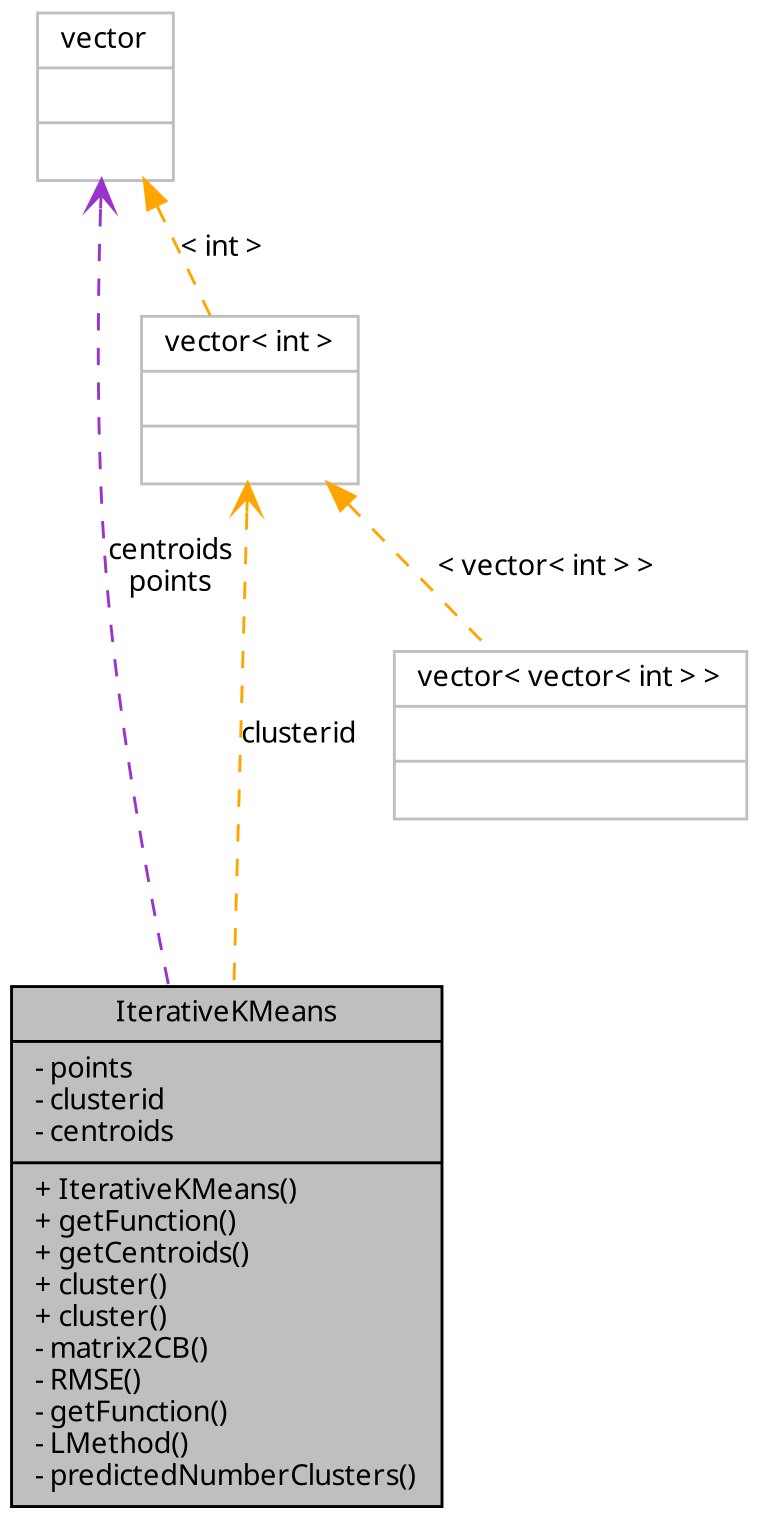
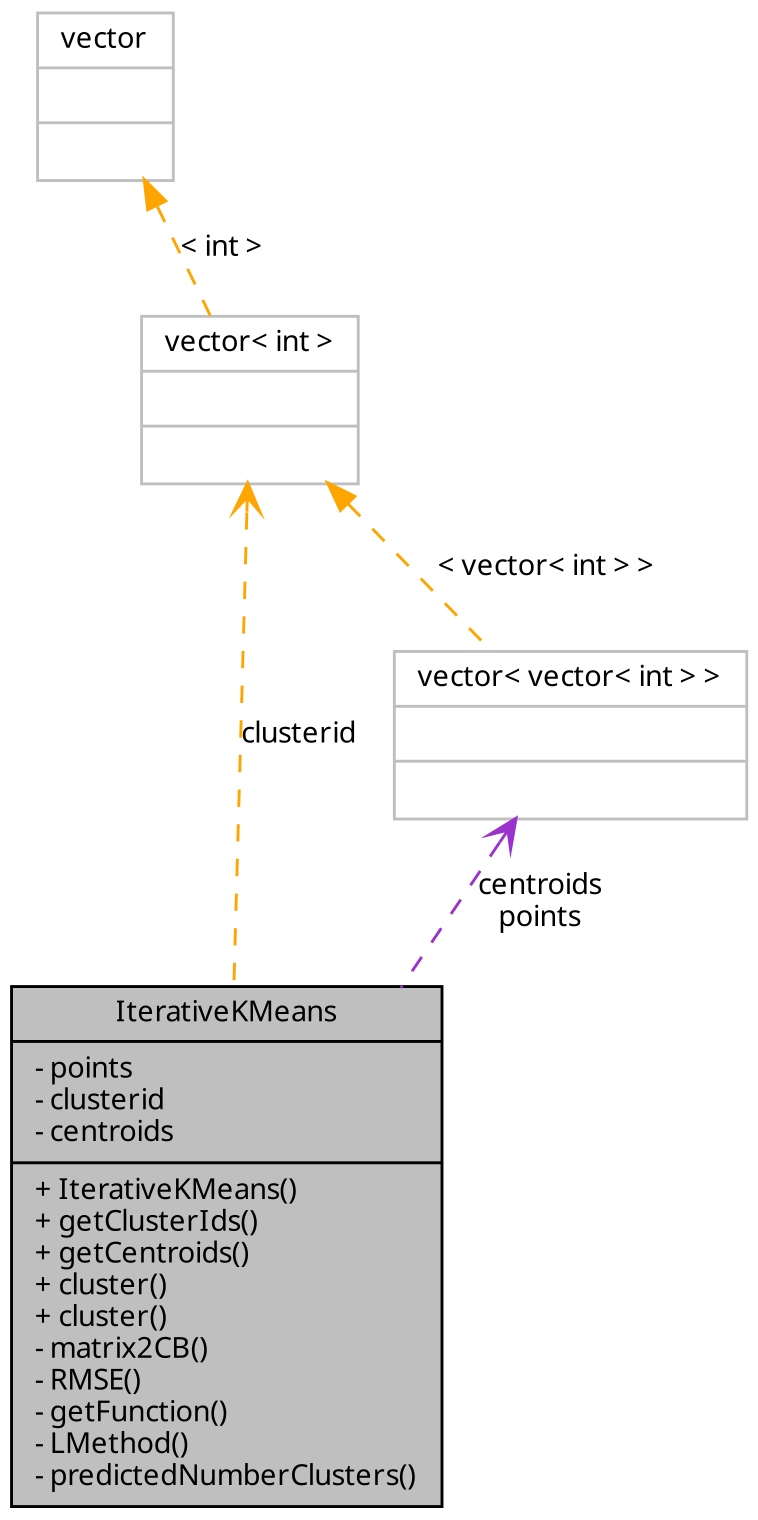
(108, 601) -> (450, 915)
(136, 1222) -> (147, 1222)
